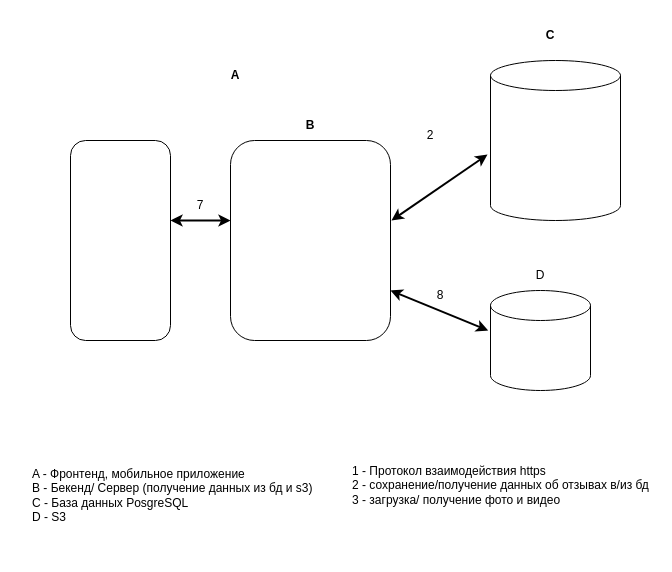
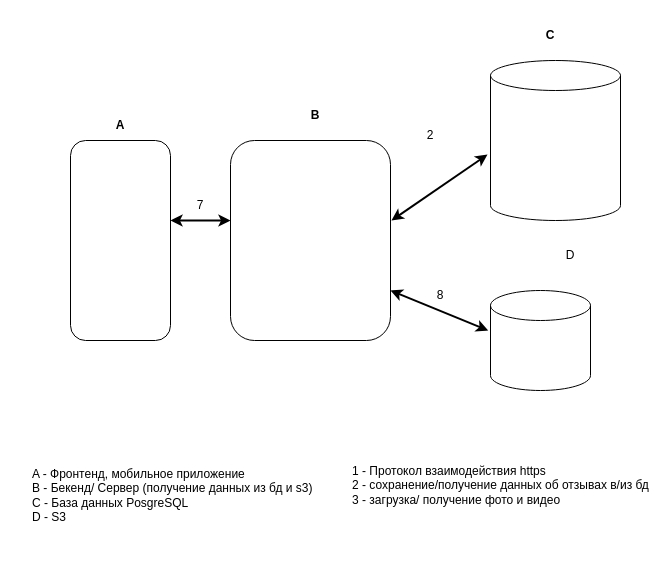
(236, 76) -> (121, 126)
(311, 126) -> (316, 116)
(541, 276) -> (571, 256)
